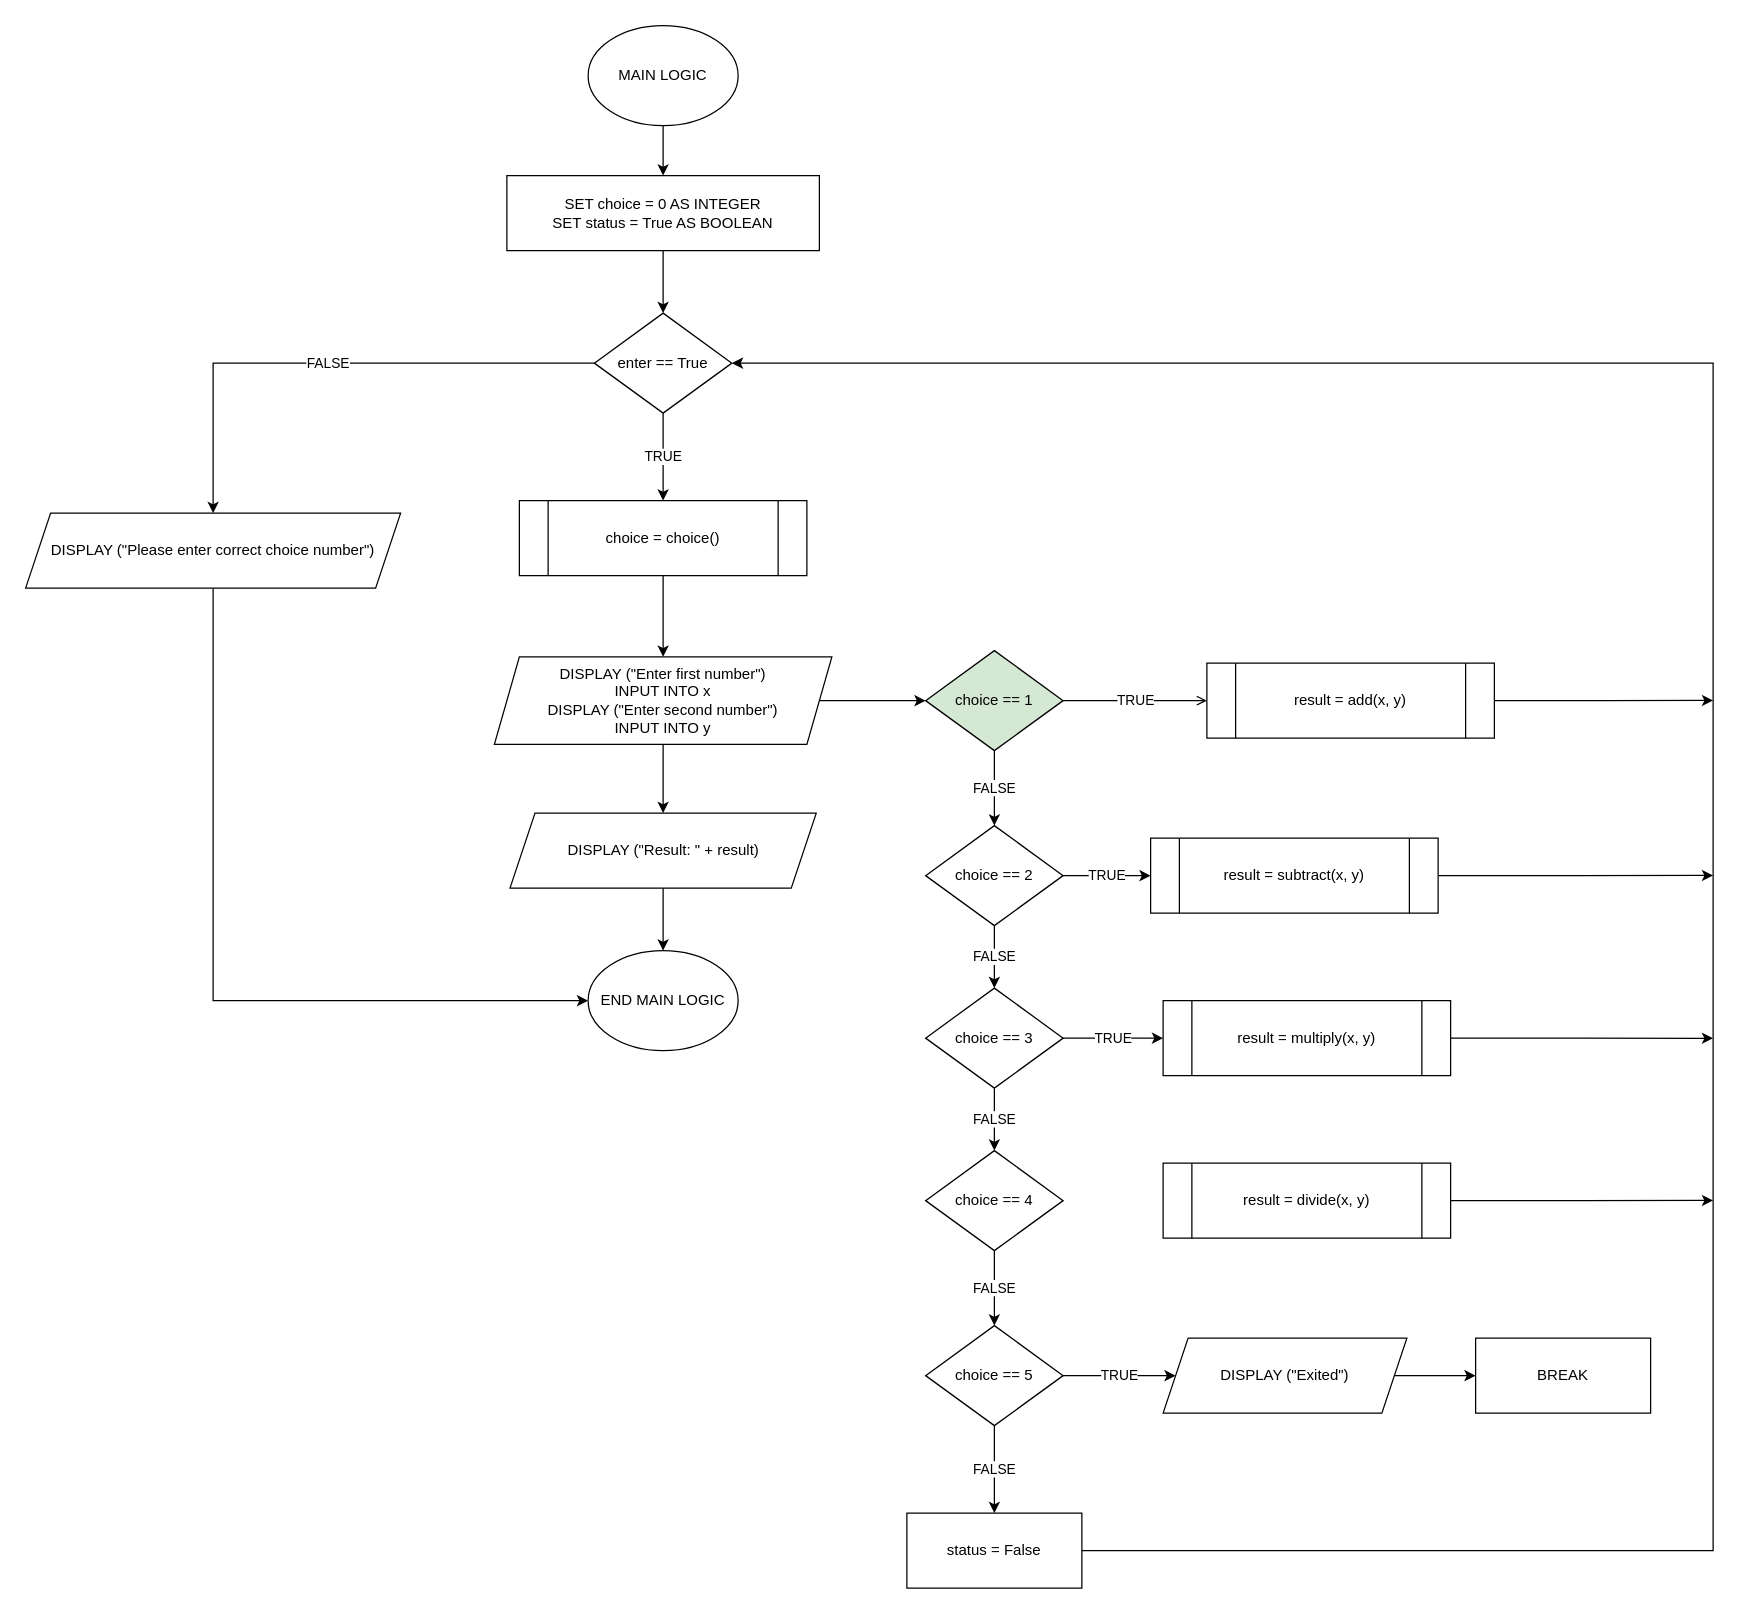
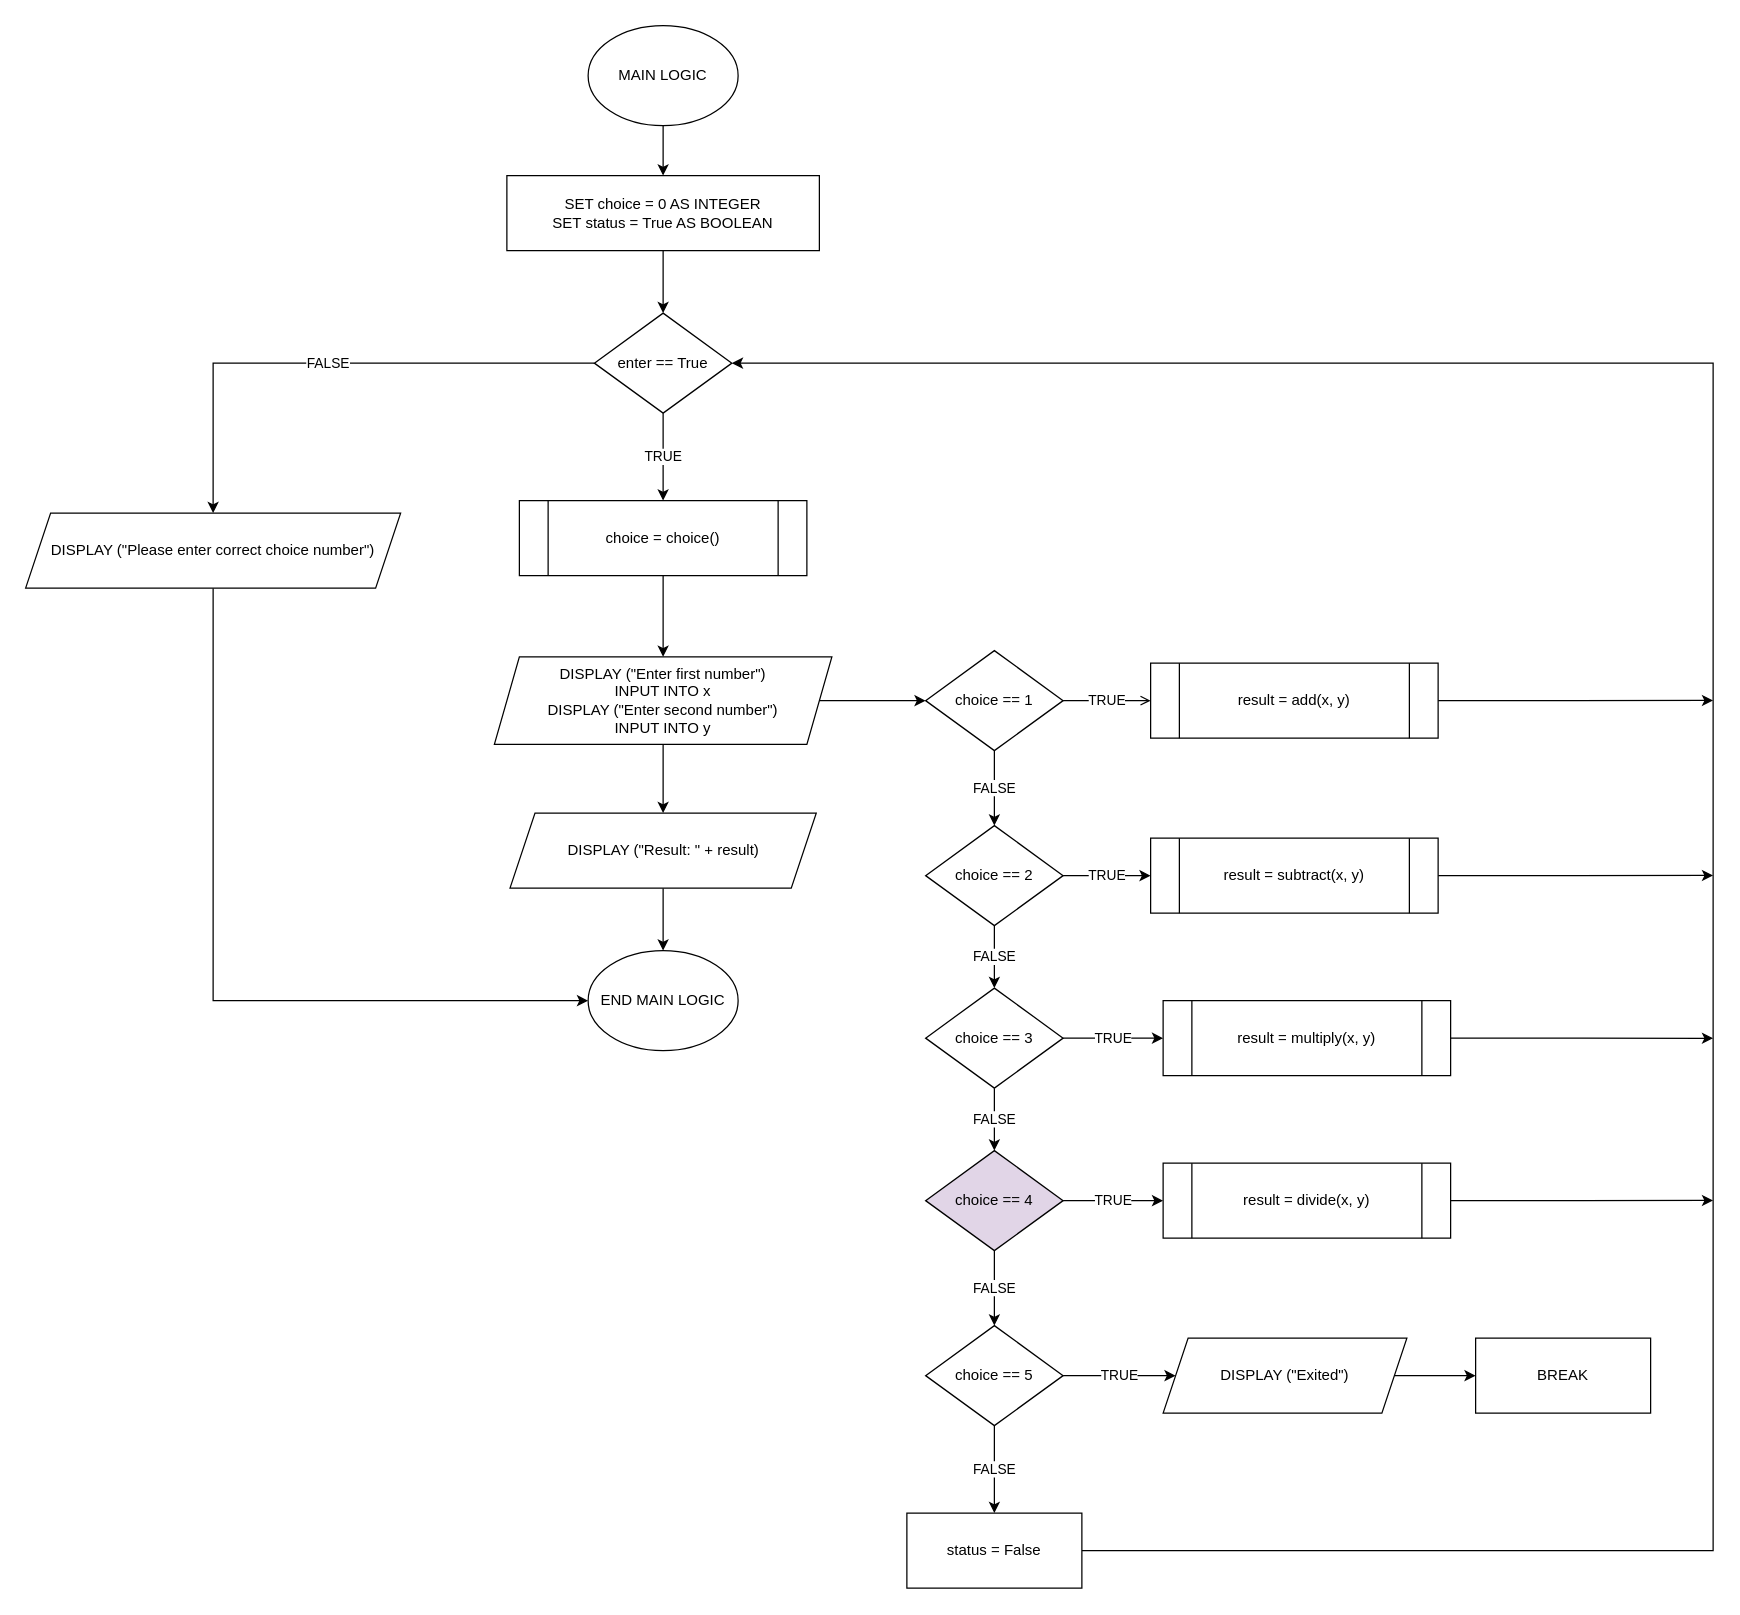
(994, 701) -> (994, 701)
(1351, 701) -> (1294, 701)
(994, 1201) -> (994, 1201)
none -> (1109, 1201)
